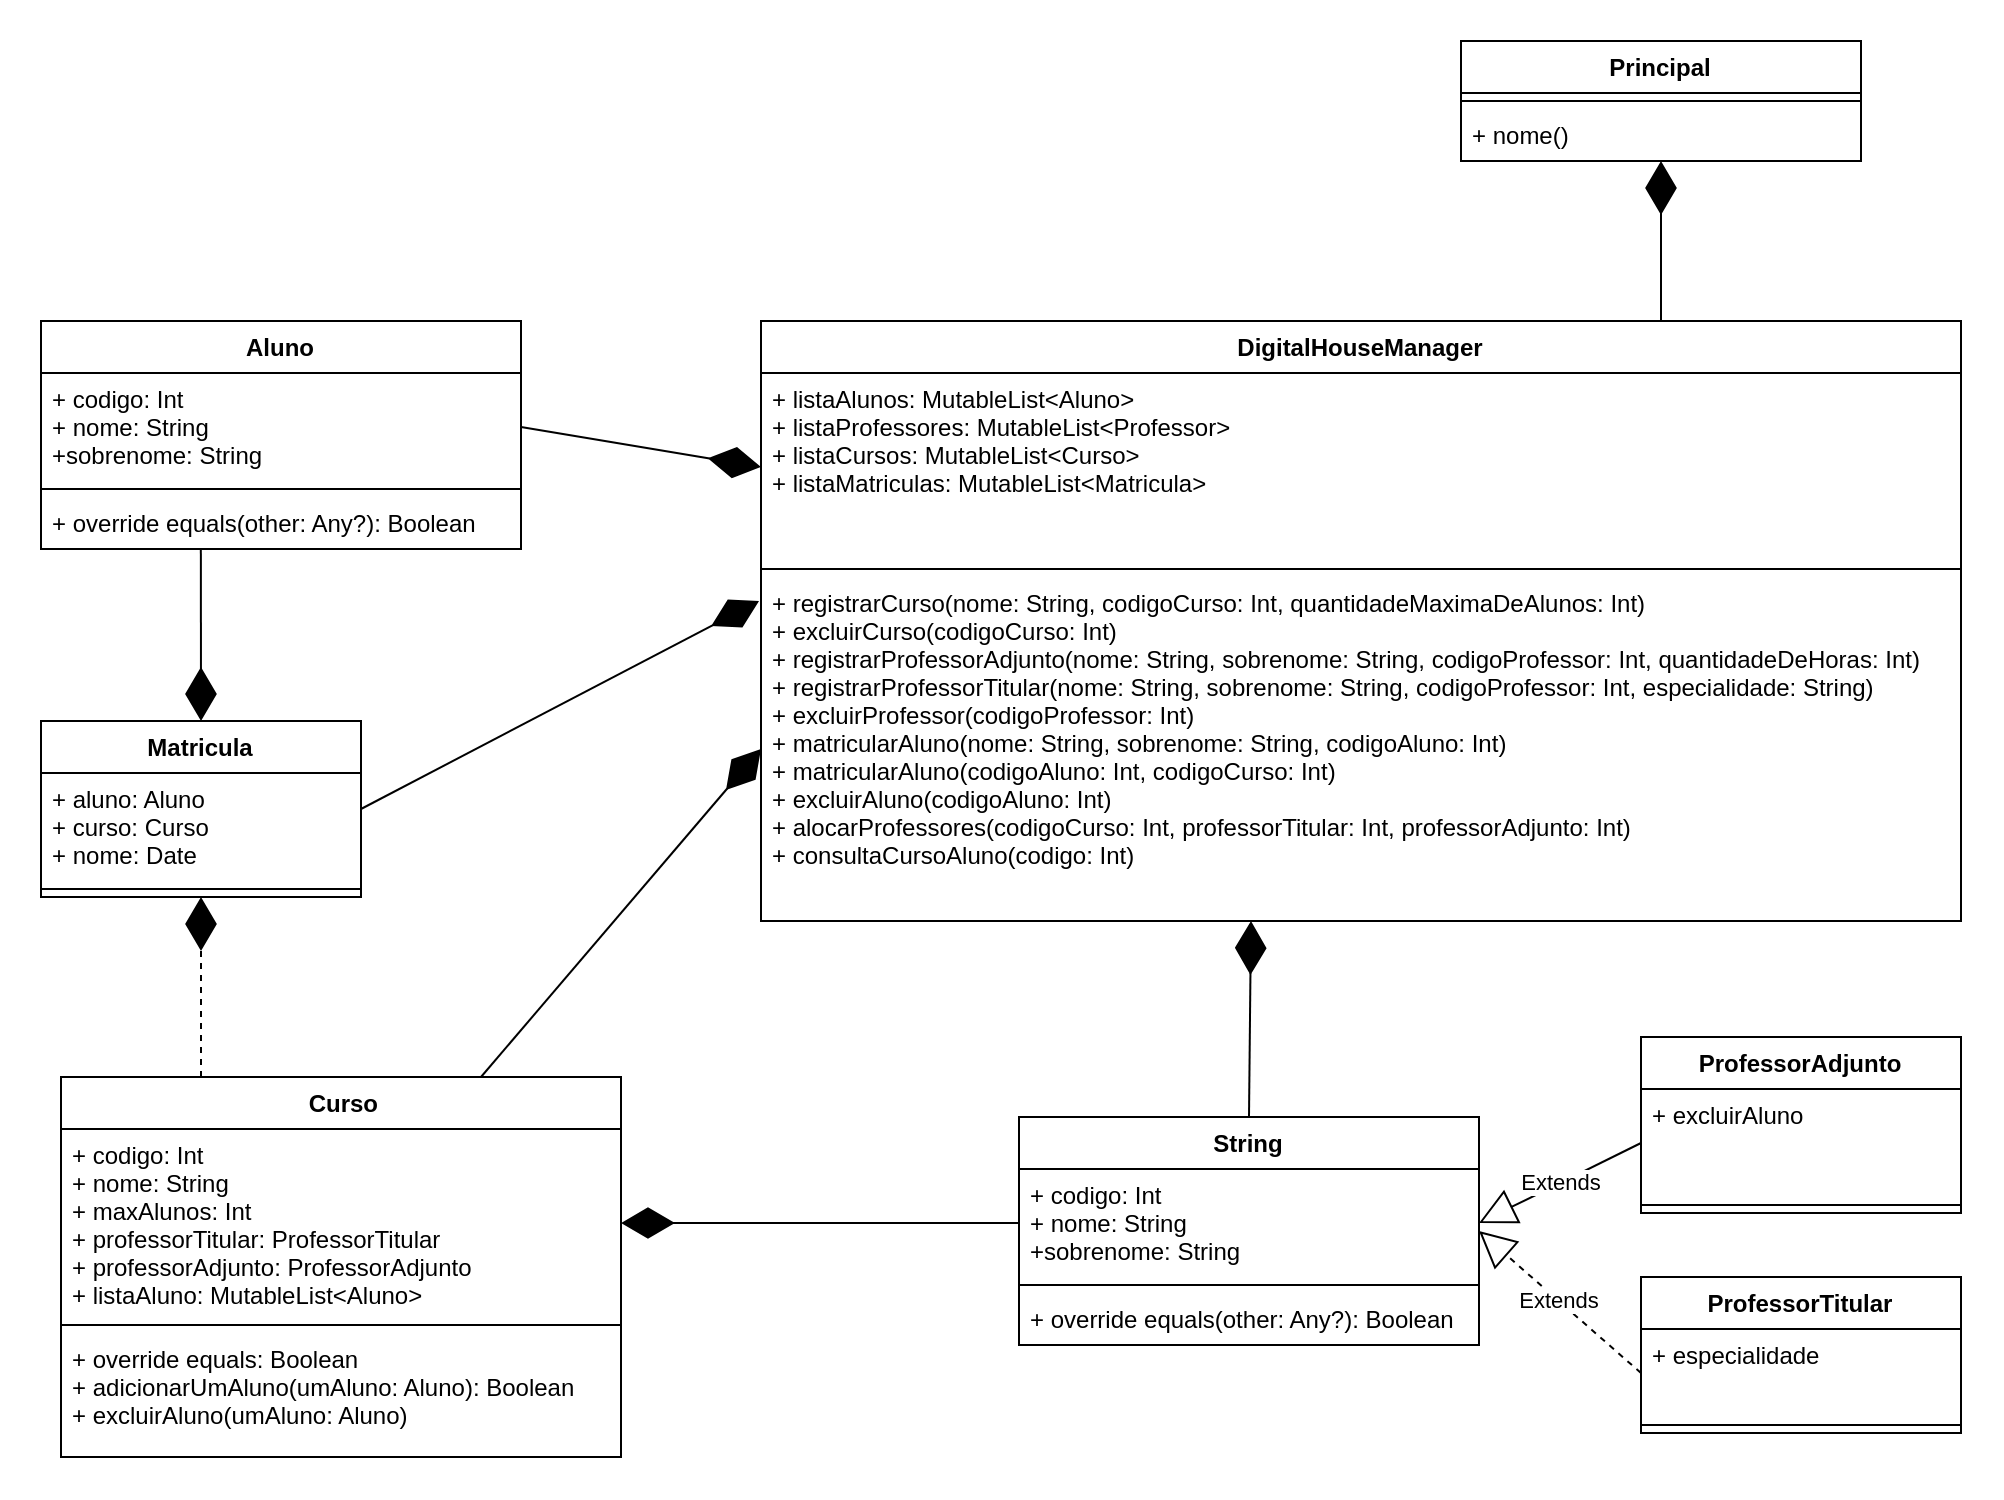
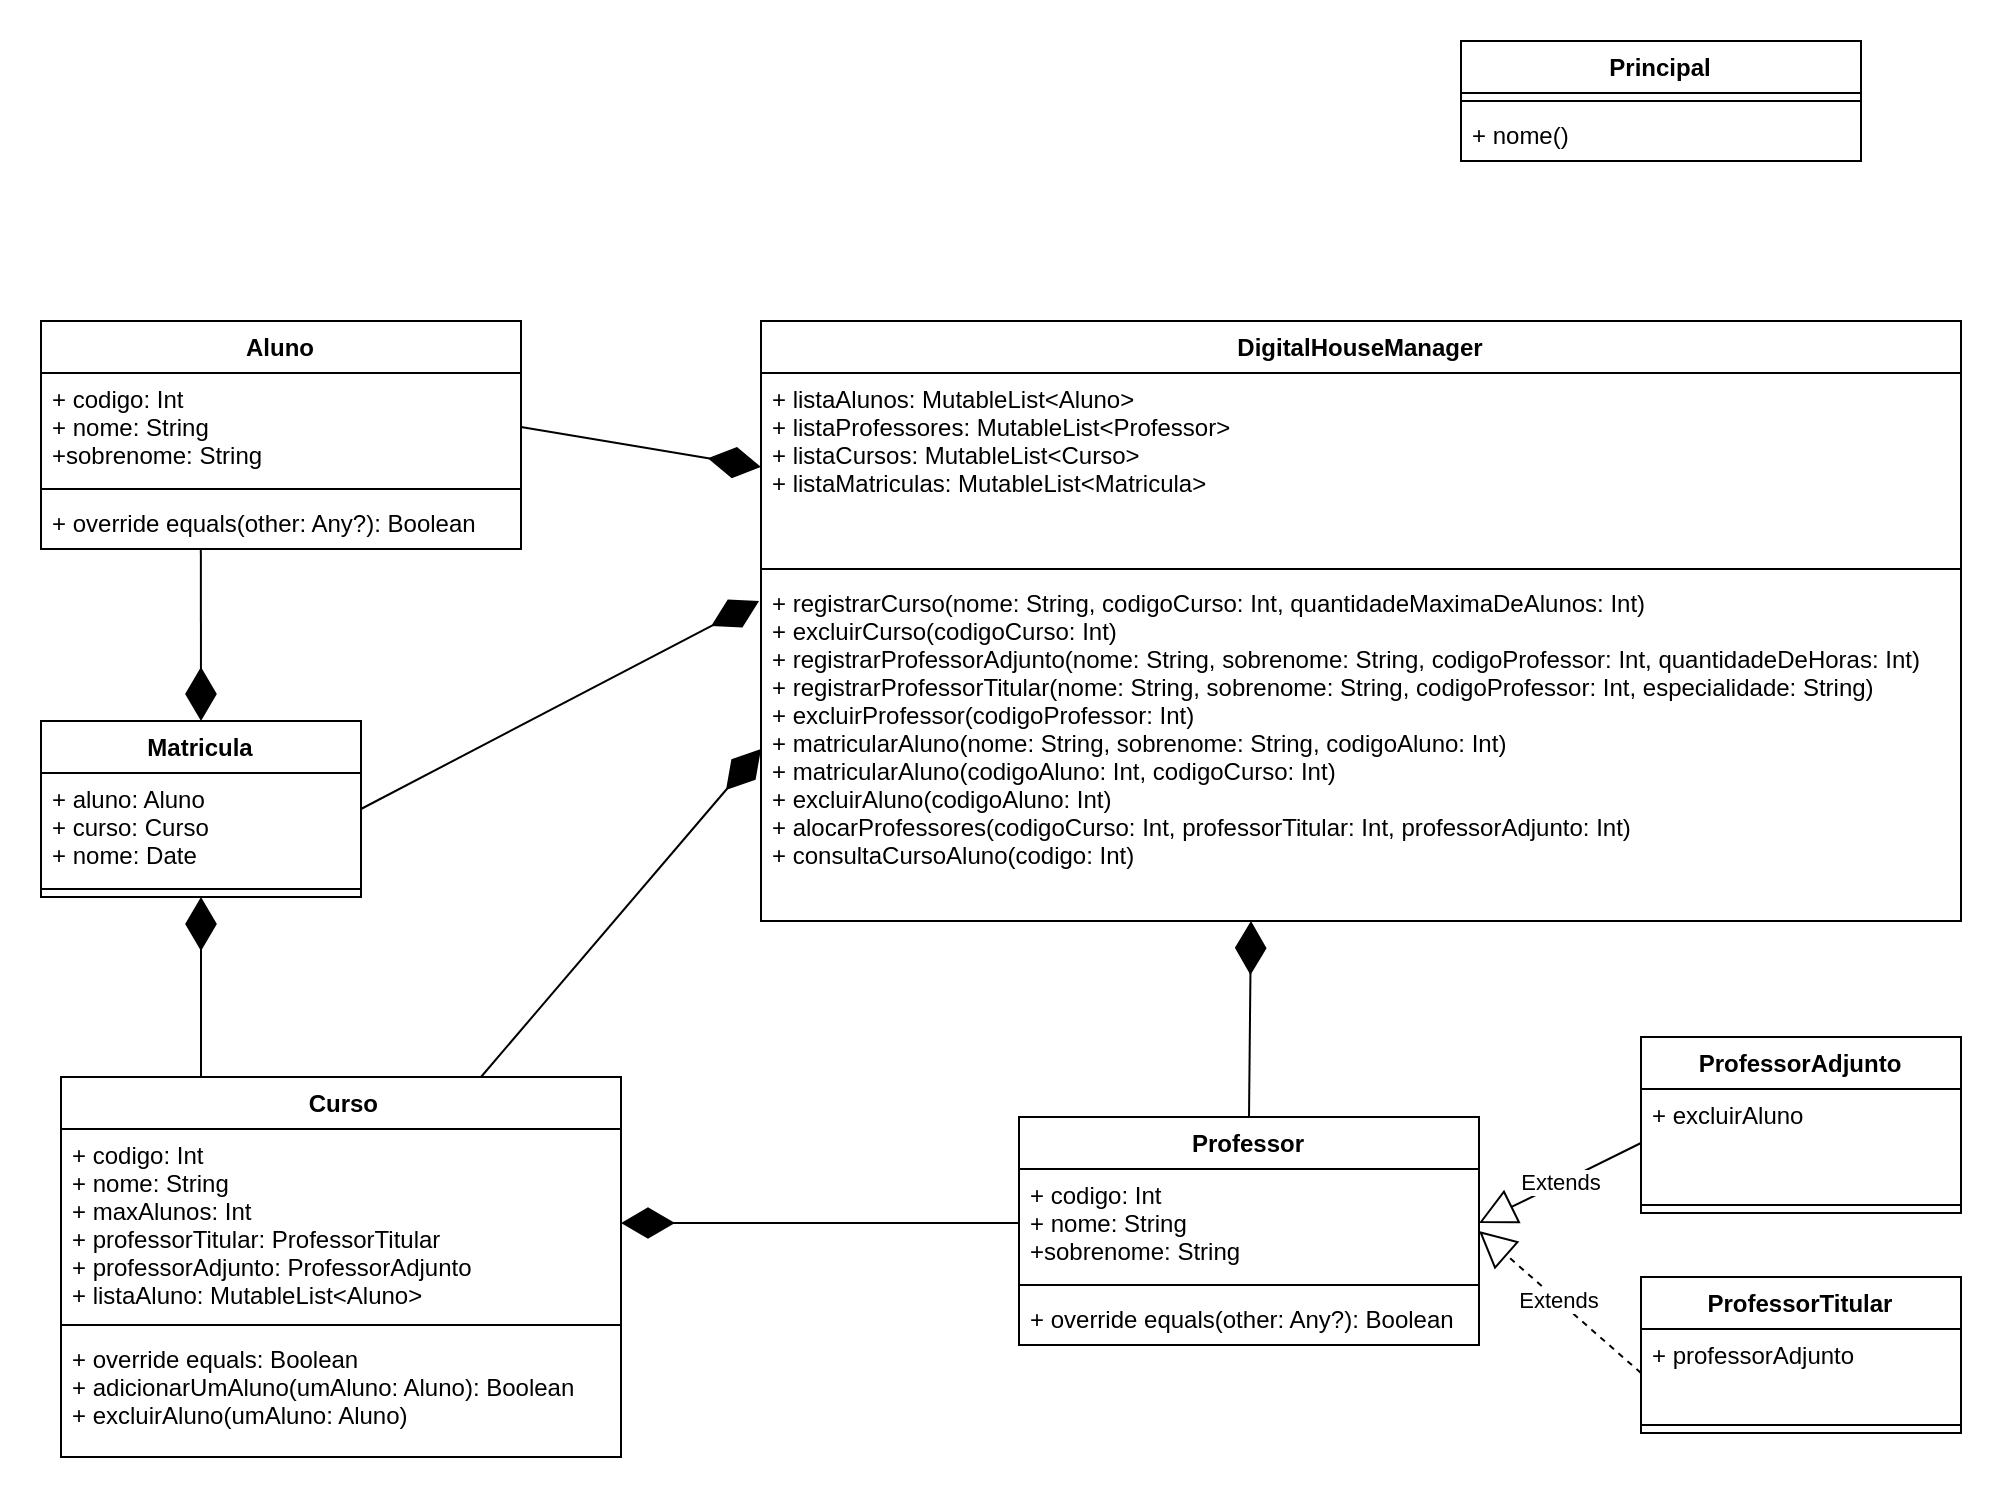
(1661, 267) -> none
(201, 1011) -> (201, 1011)
(1248, 1144) -> (1248, 1144)
(1740, 1356) -> (1770, 1356)
